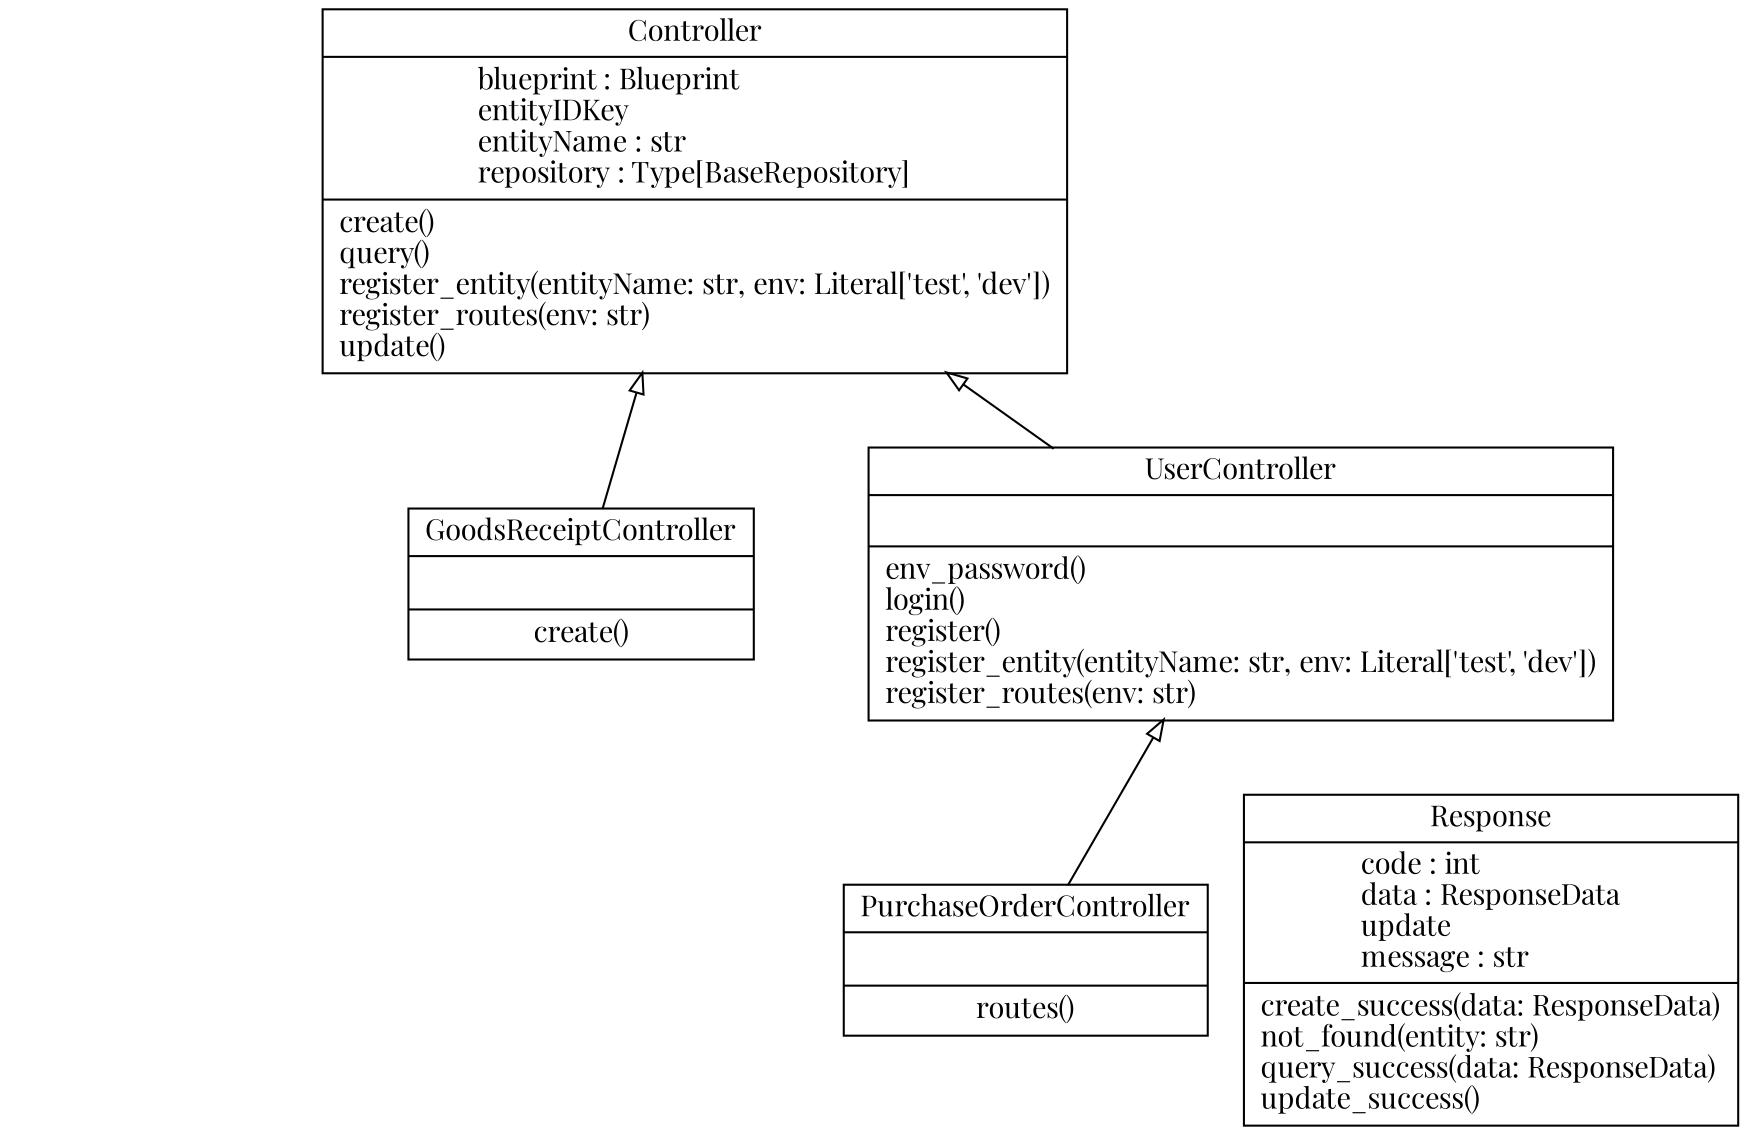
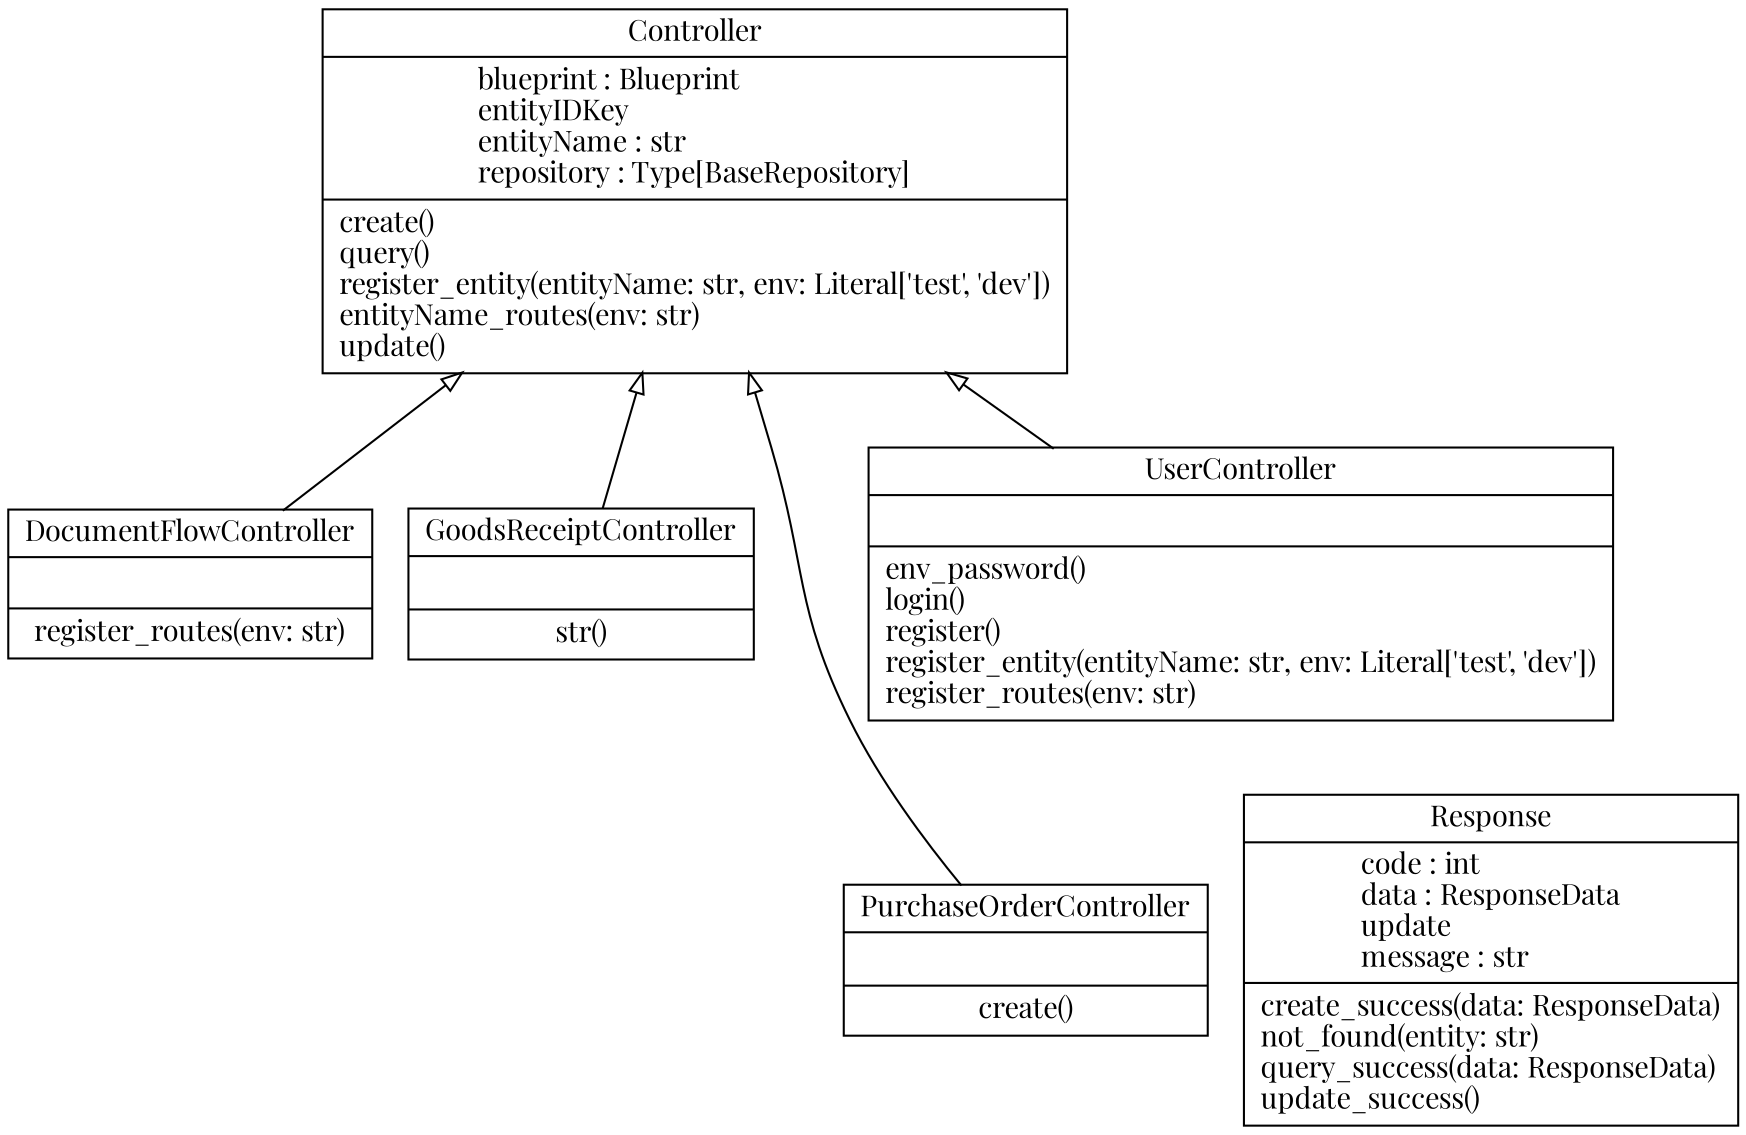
(495, 316) -> (520, 316)
none -> (190, 584)
(581, 633) -> (581, 633)
(1111, 811) -> (822, 655)
(1026, 1009) -> (1026, 1009)
